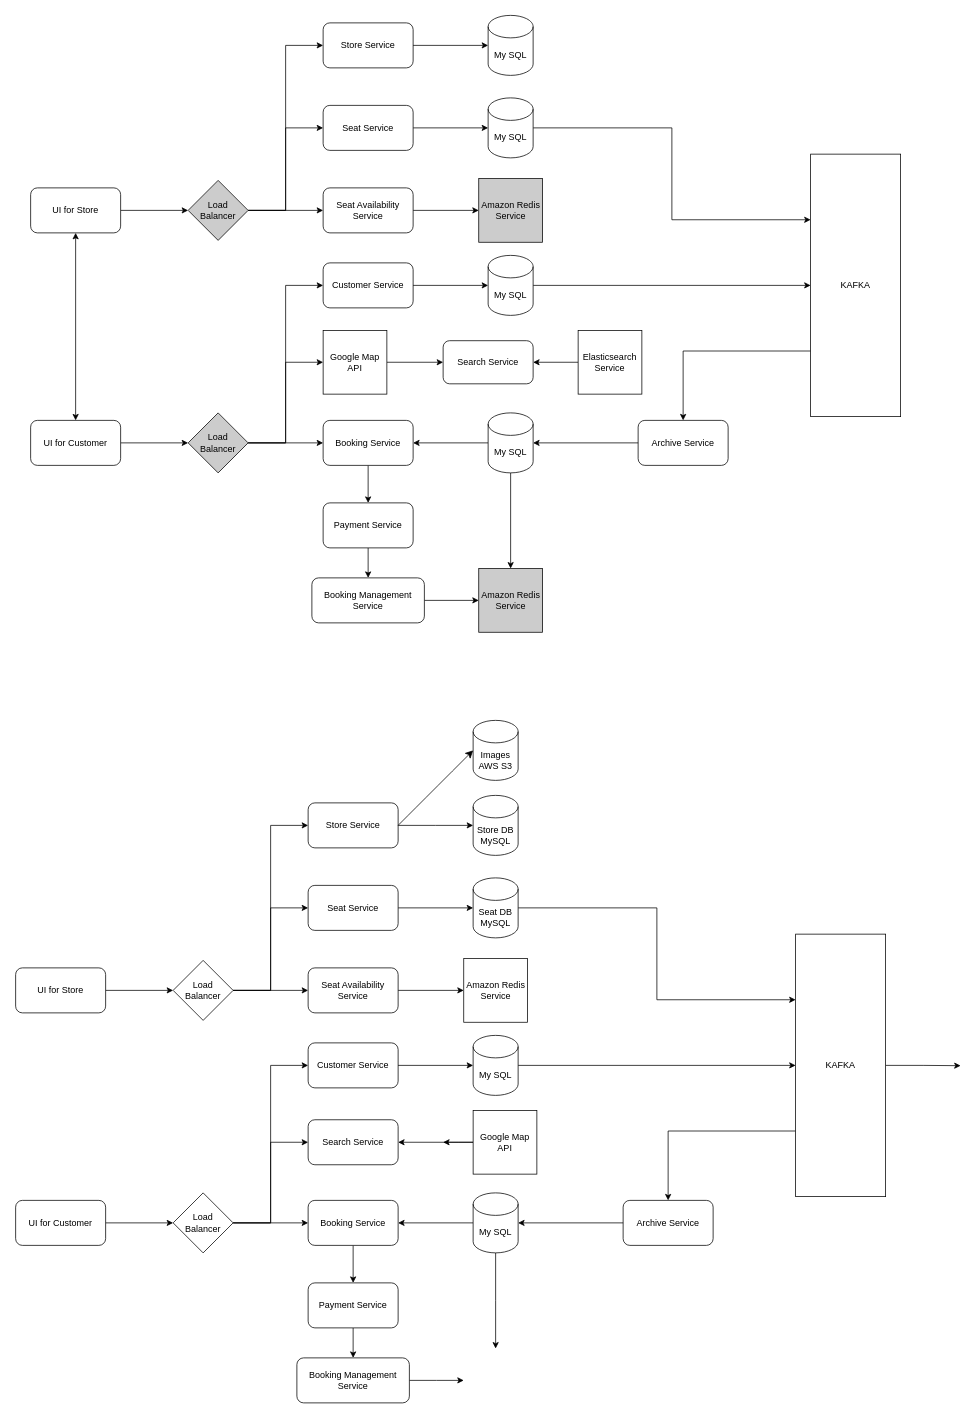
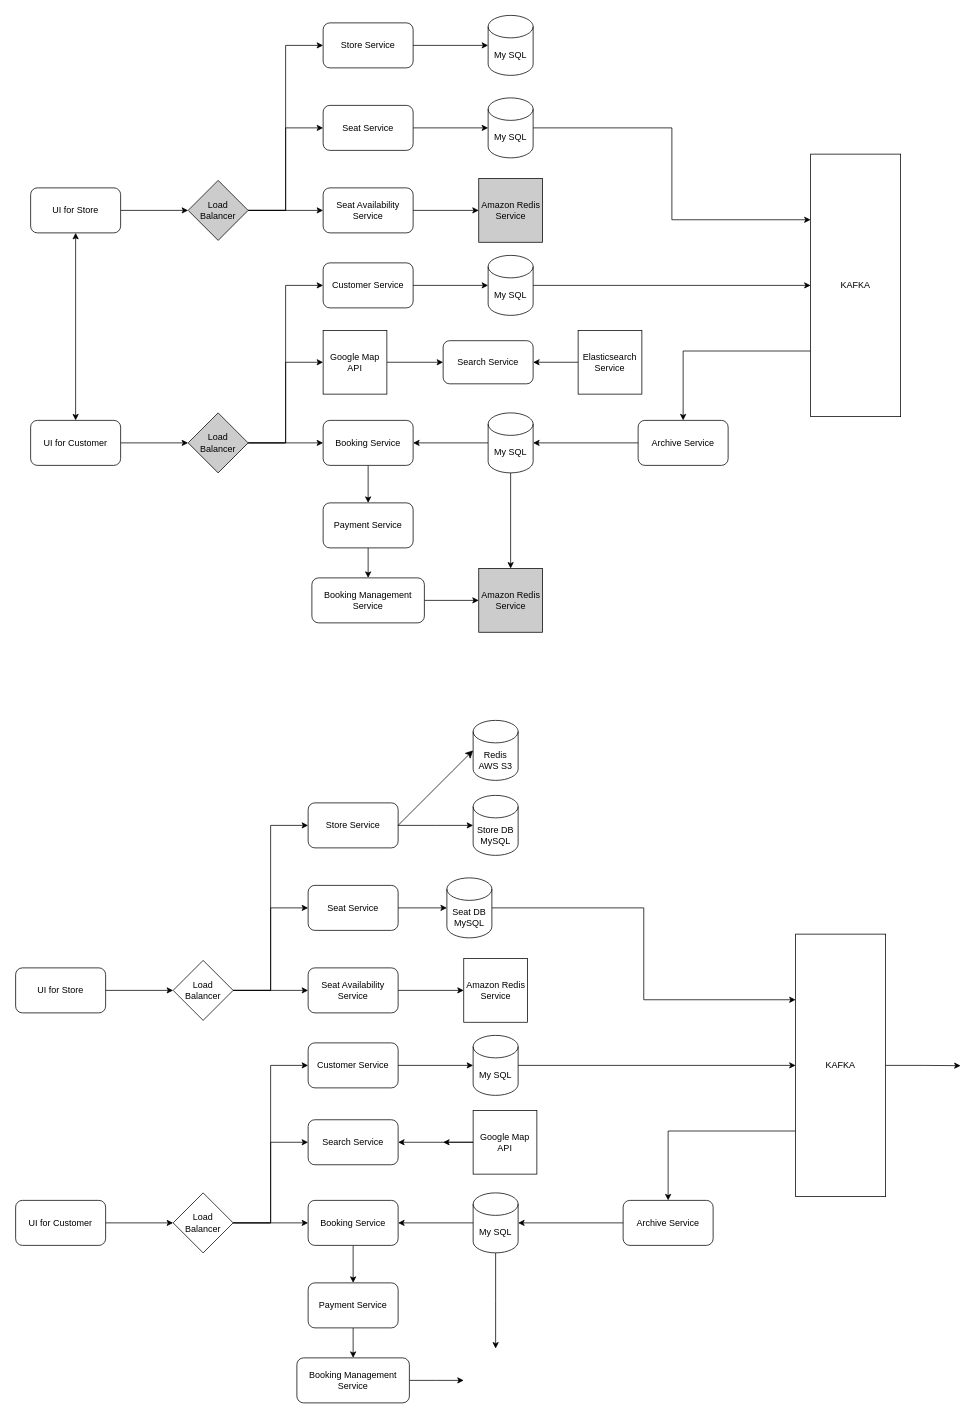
(495, 760) -> (495, 760)
(495, 908) -> (469, 908)
